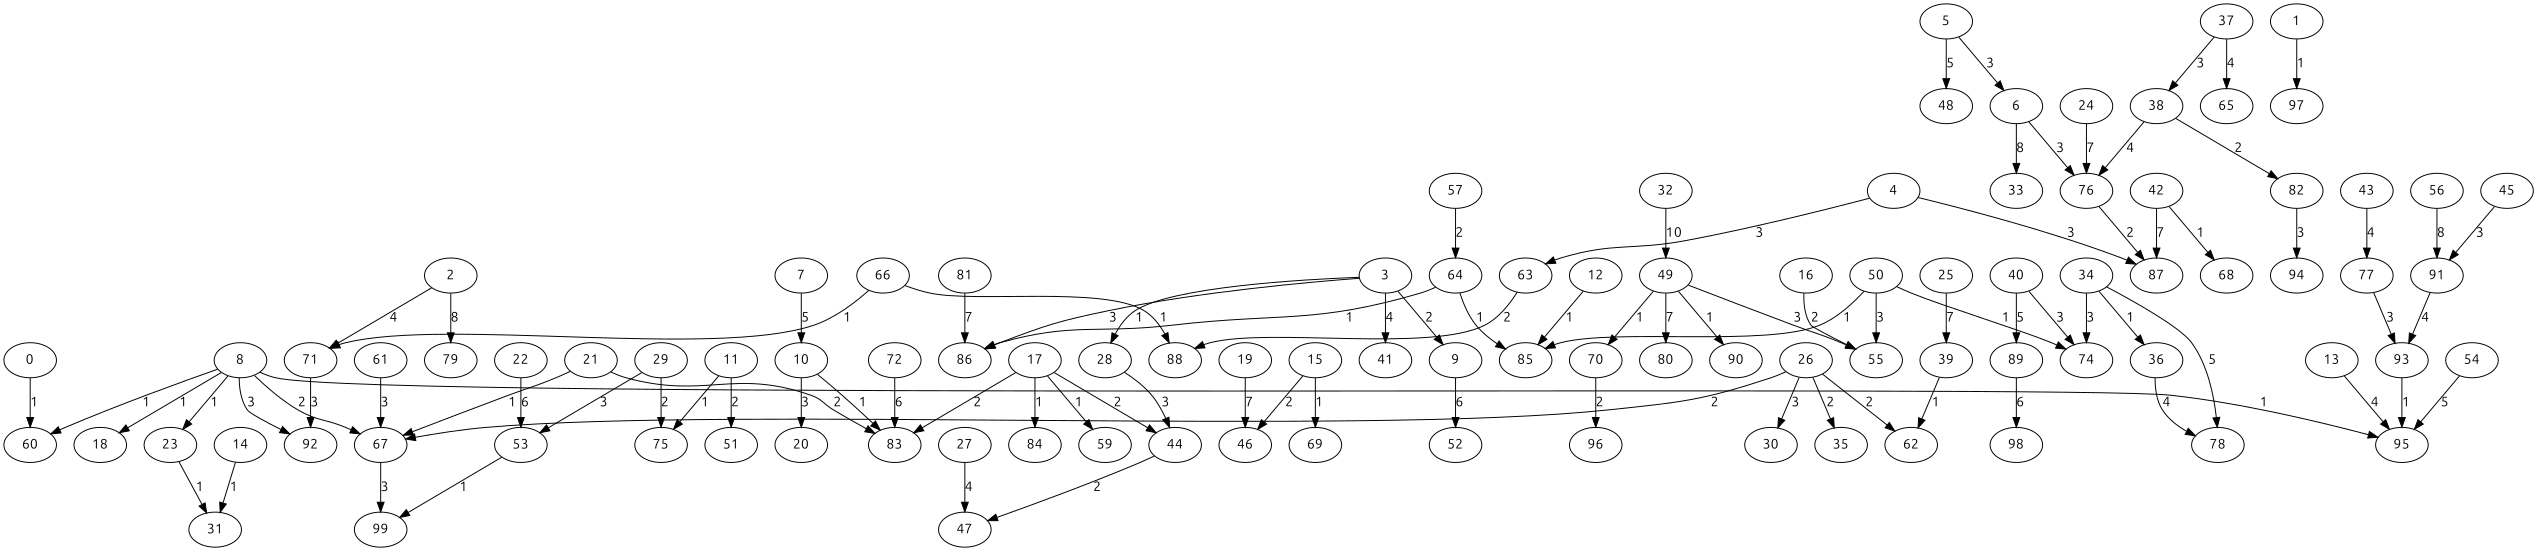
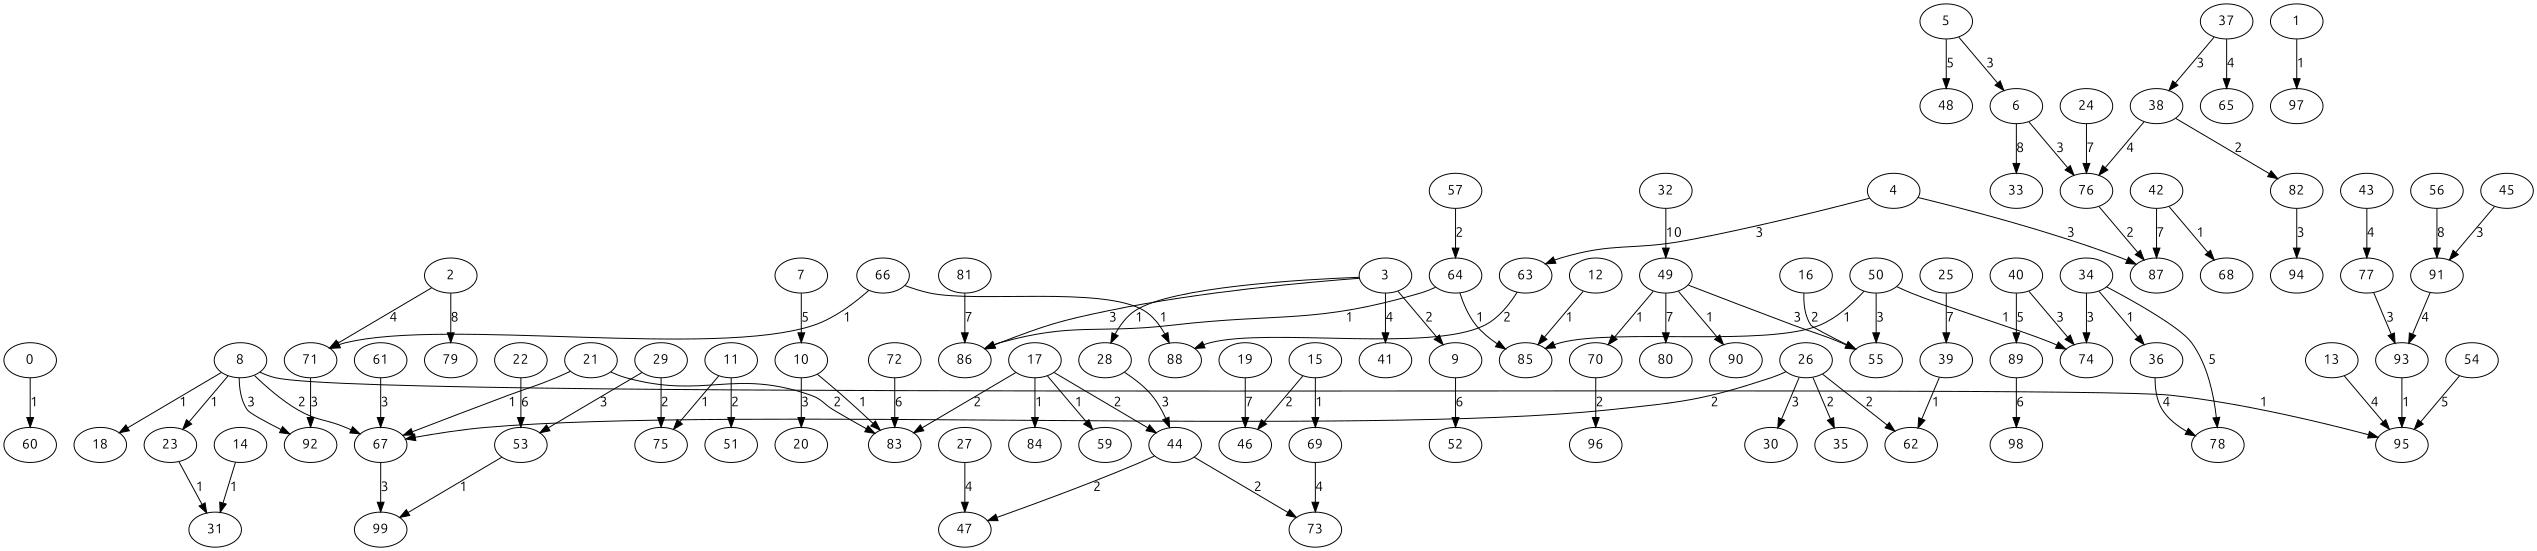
(138, 398) -> none
none -> (1315, 530)
